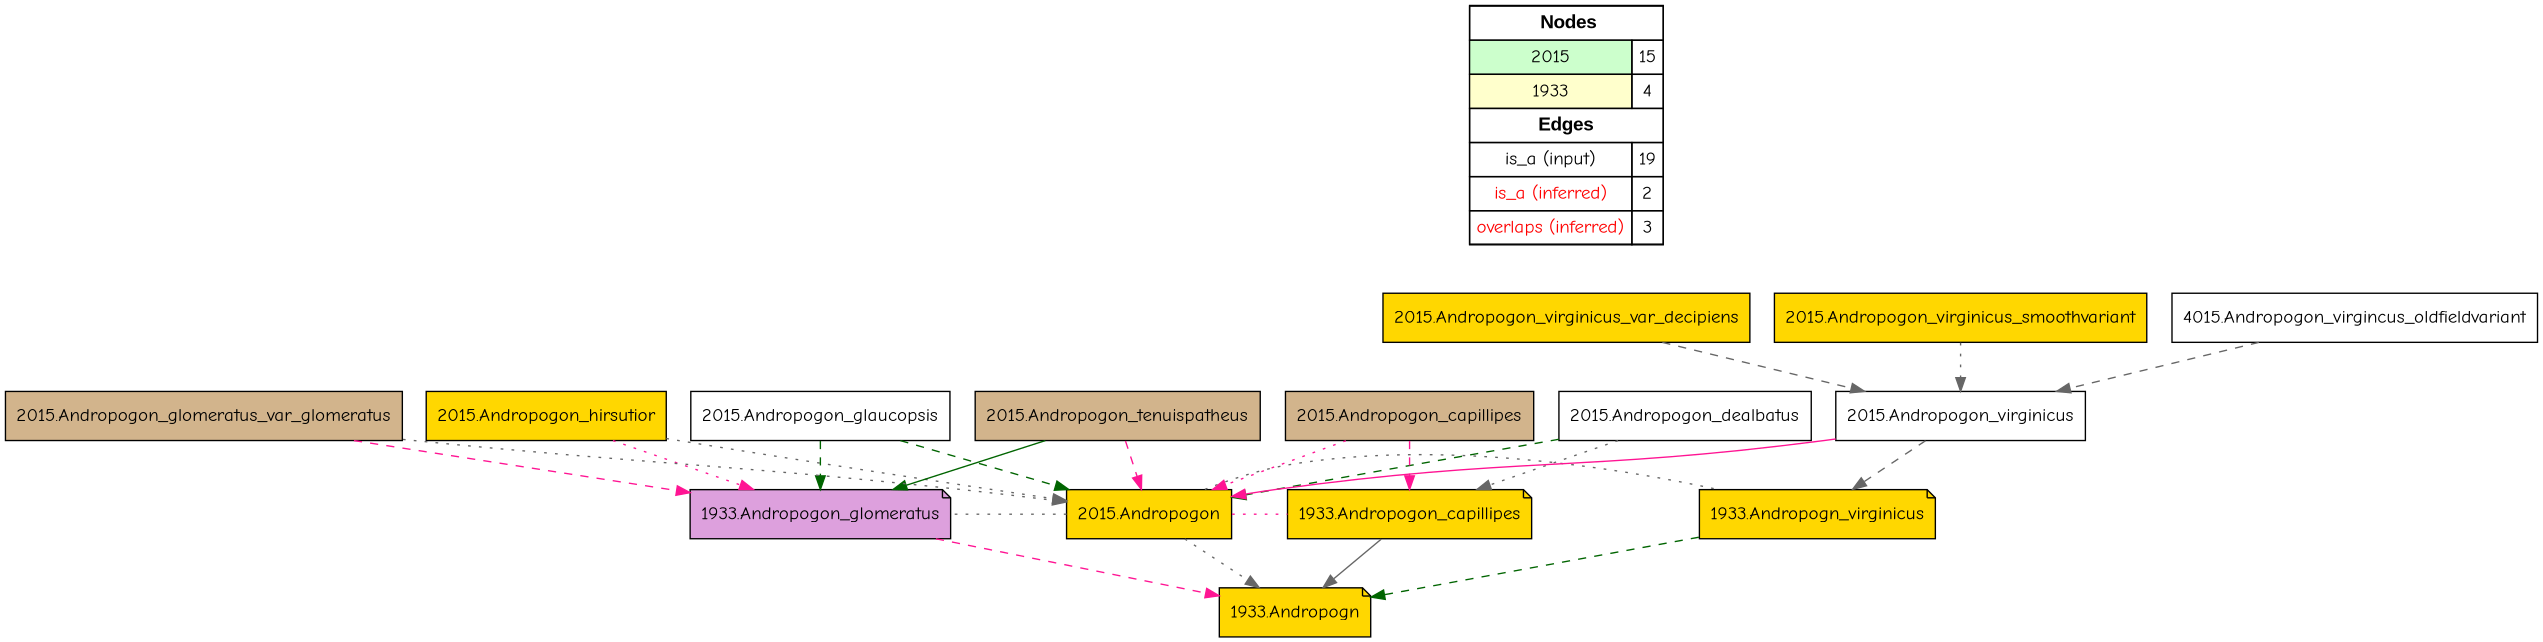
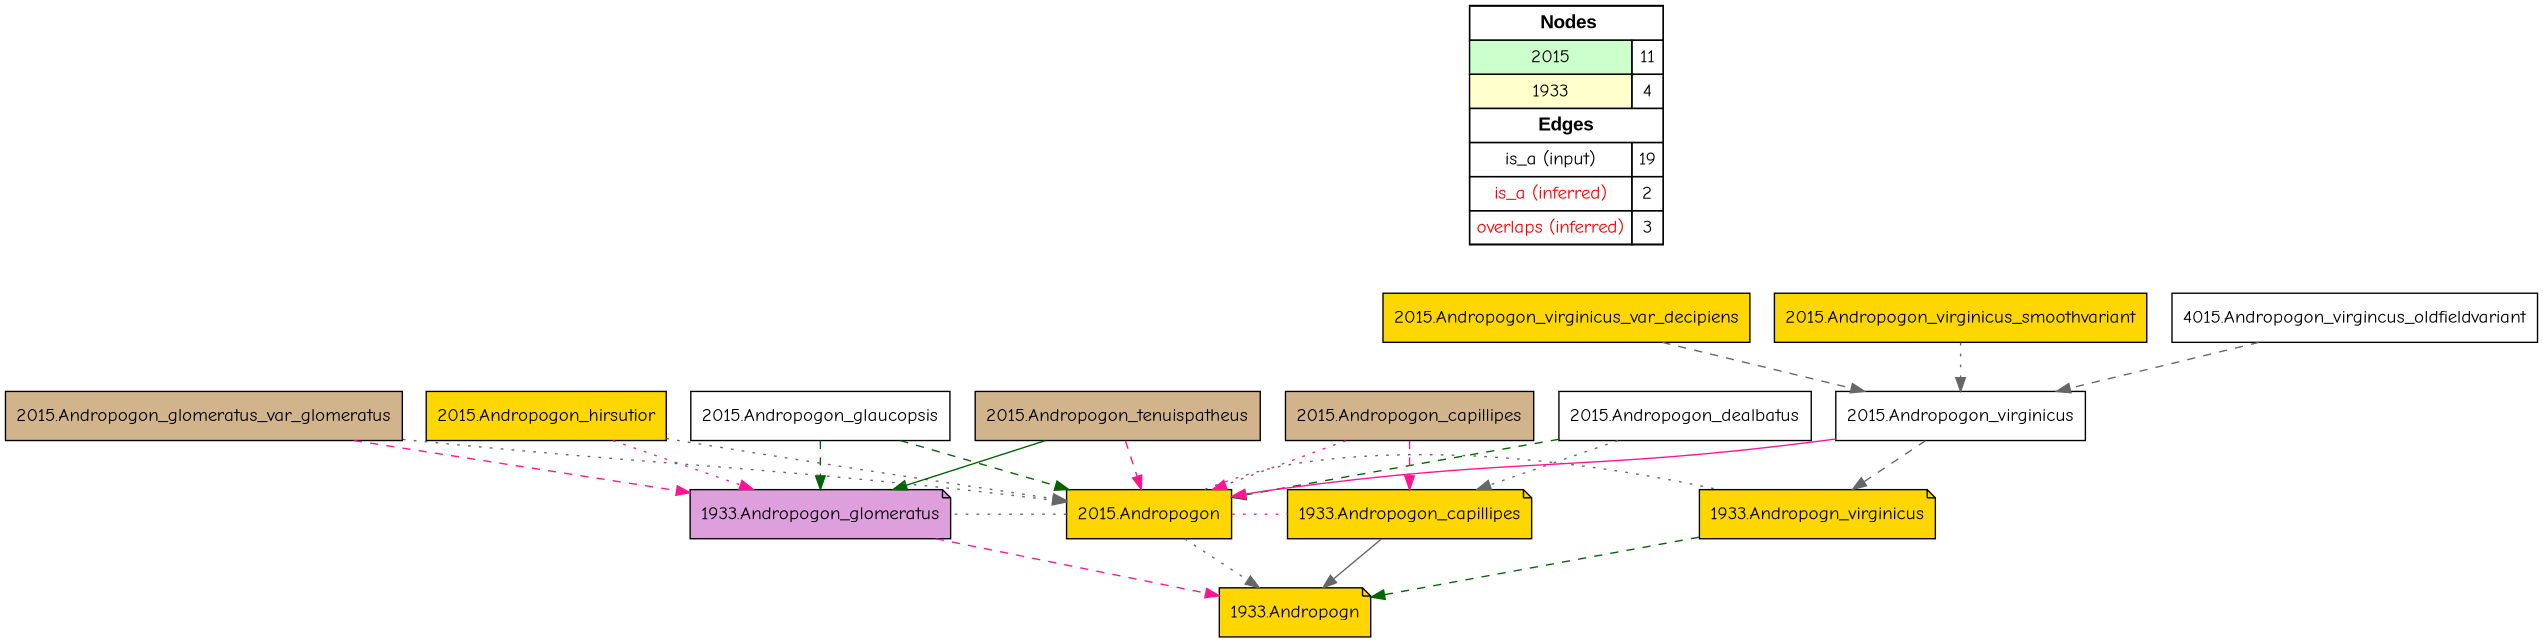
(1648, 57) -> (1648, 57)
